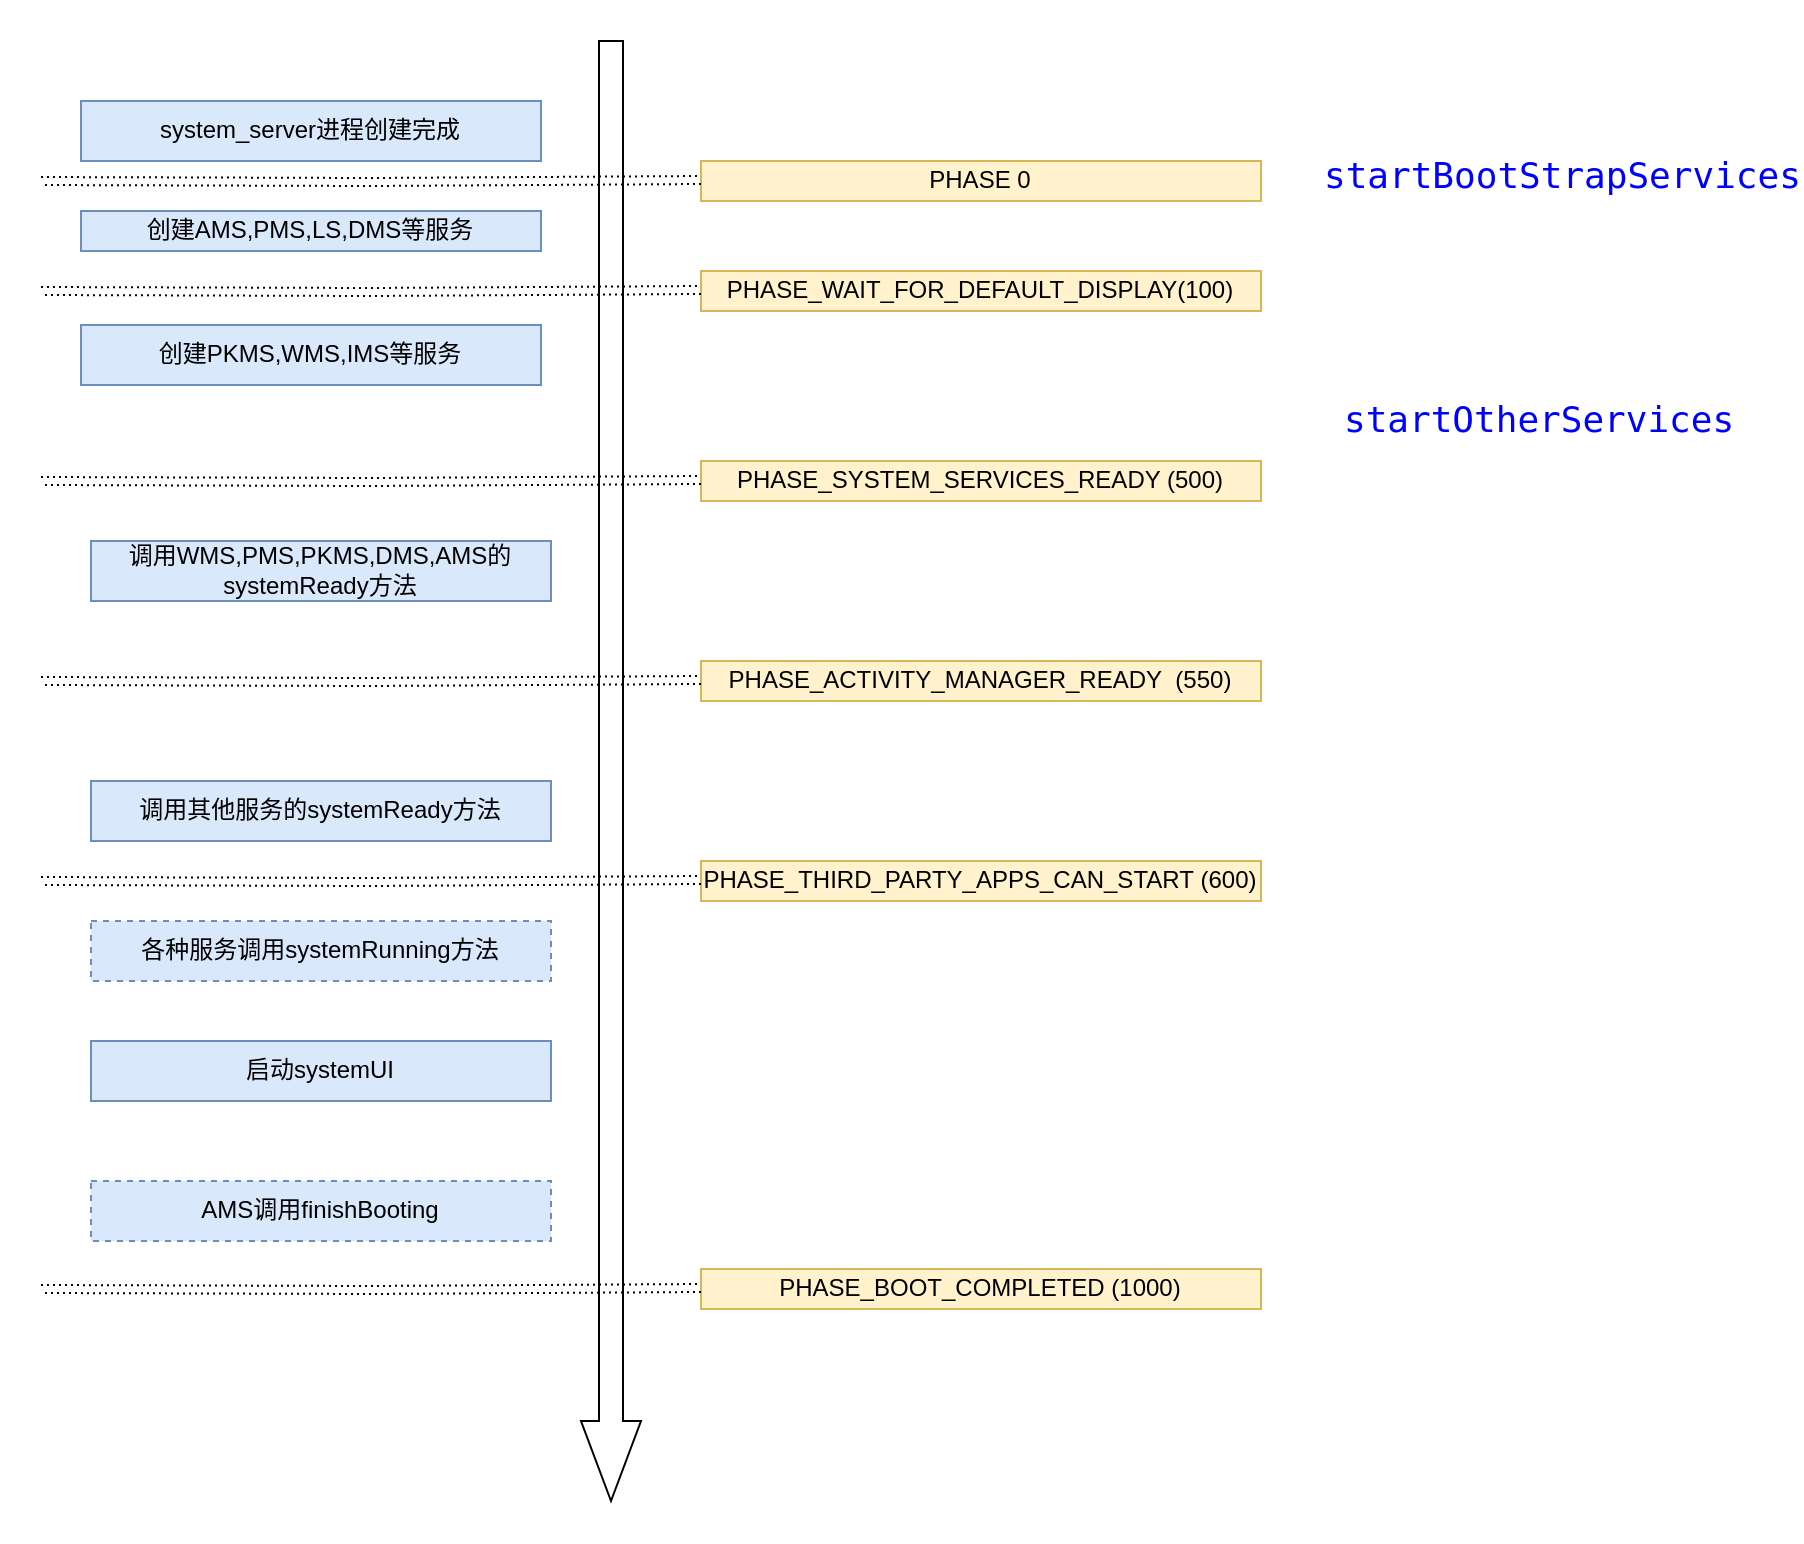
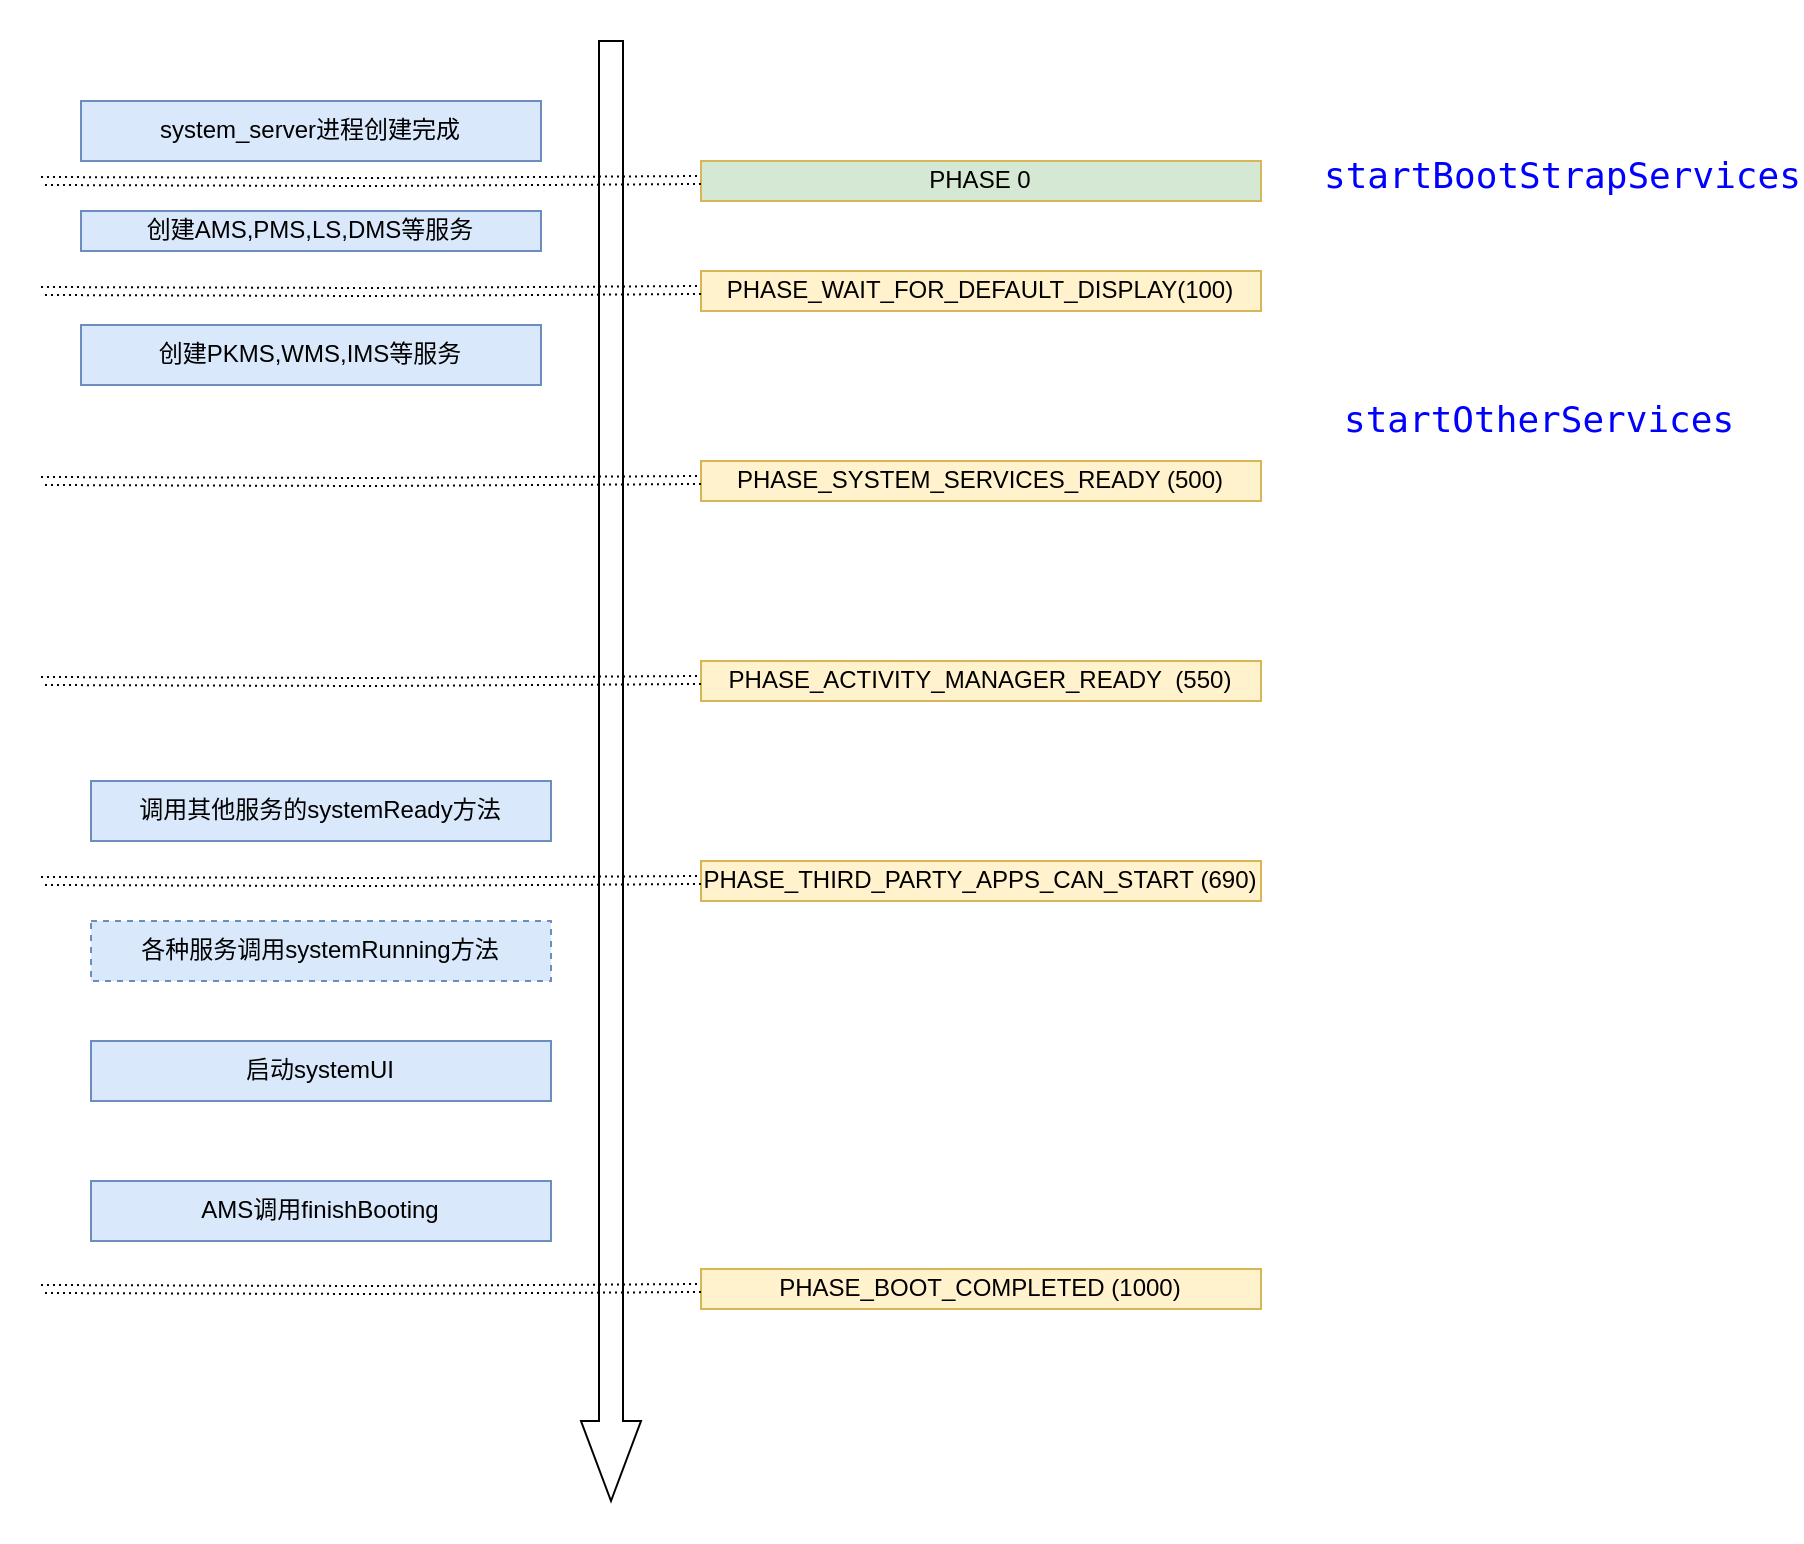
(981, 181) -> (981, 181)
(321, 571) -> none
(981, 881) -> (981, 881)
(321, 1211) -> (321, 1211)
